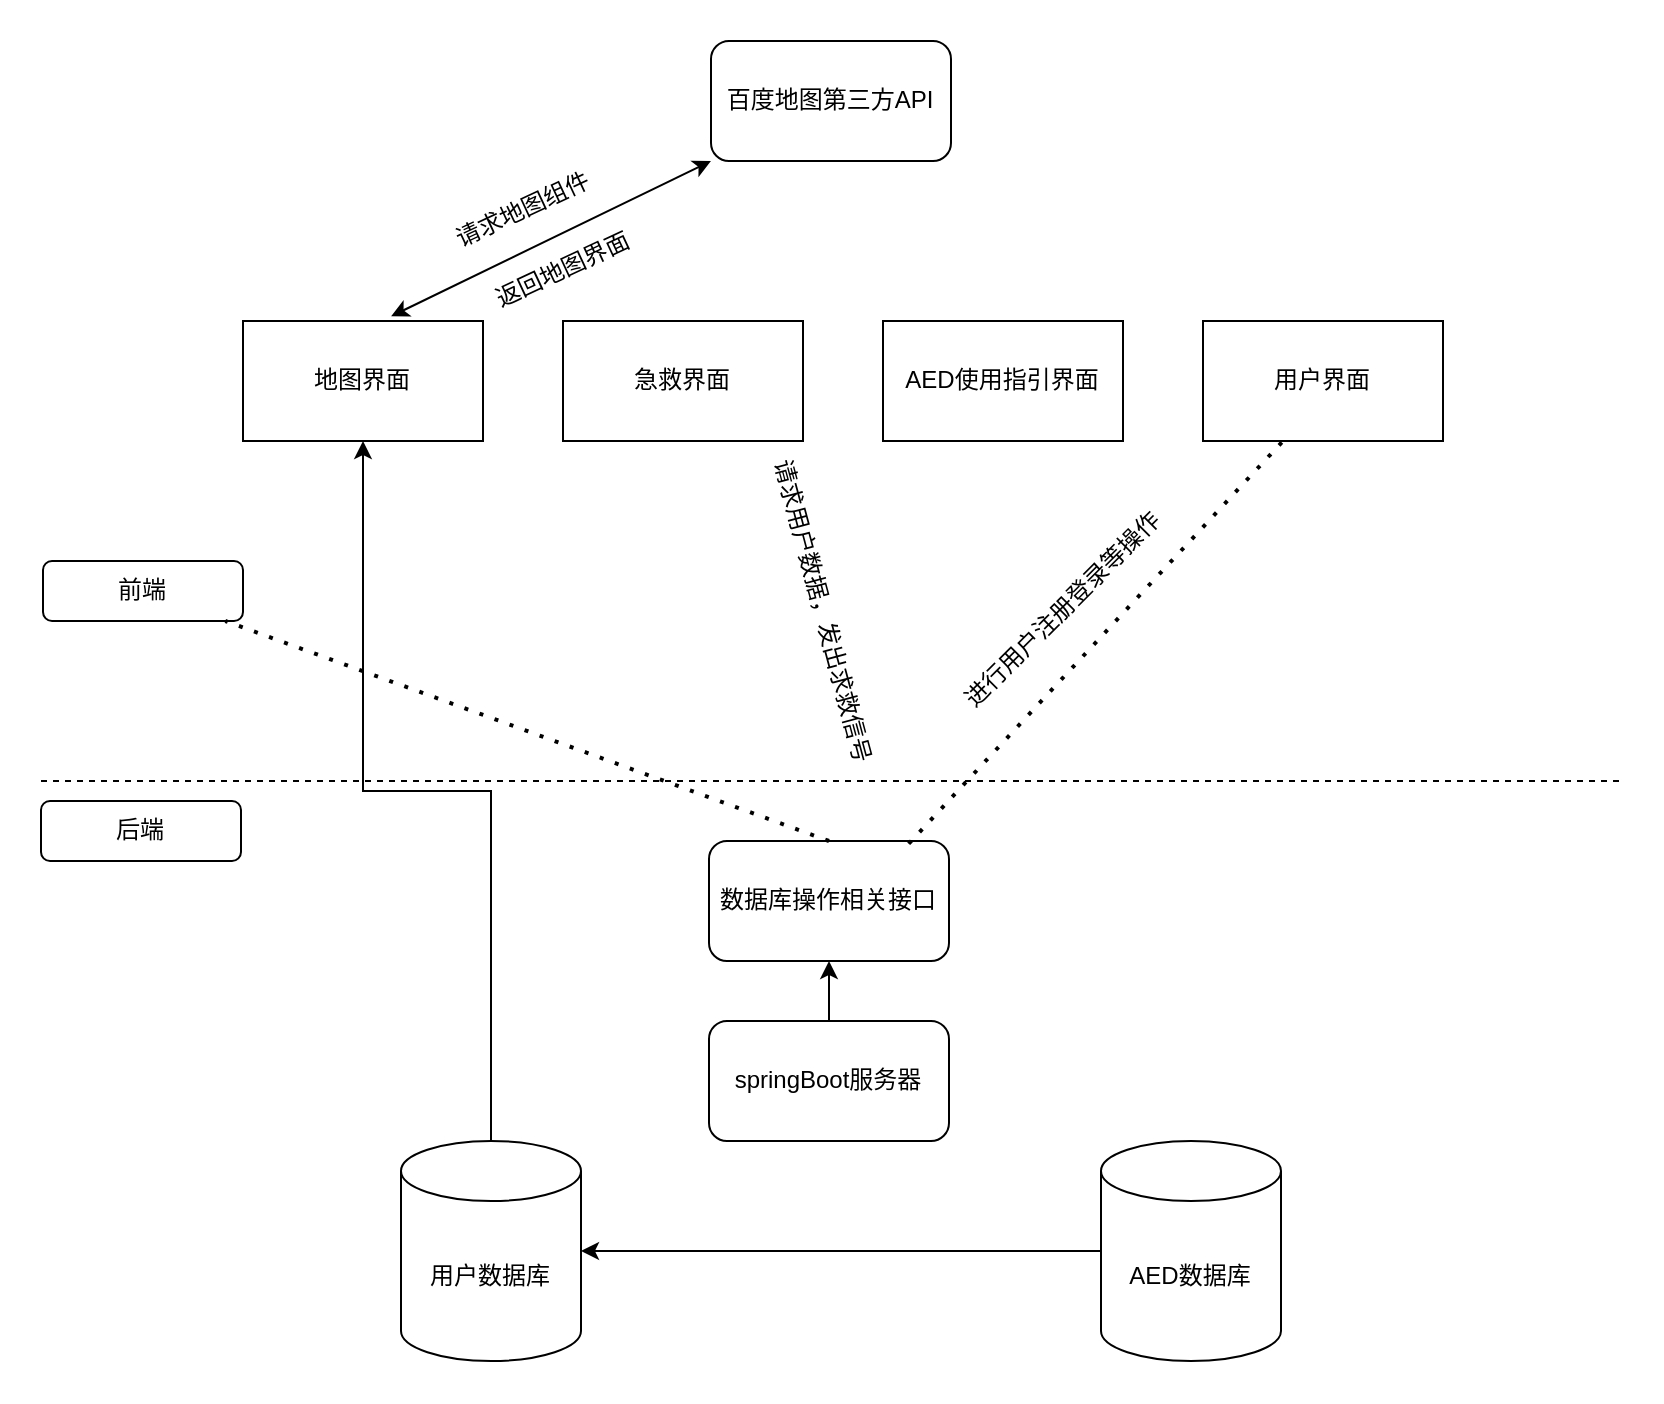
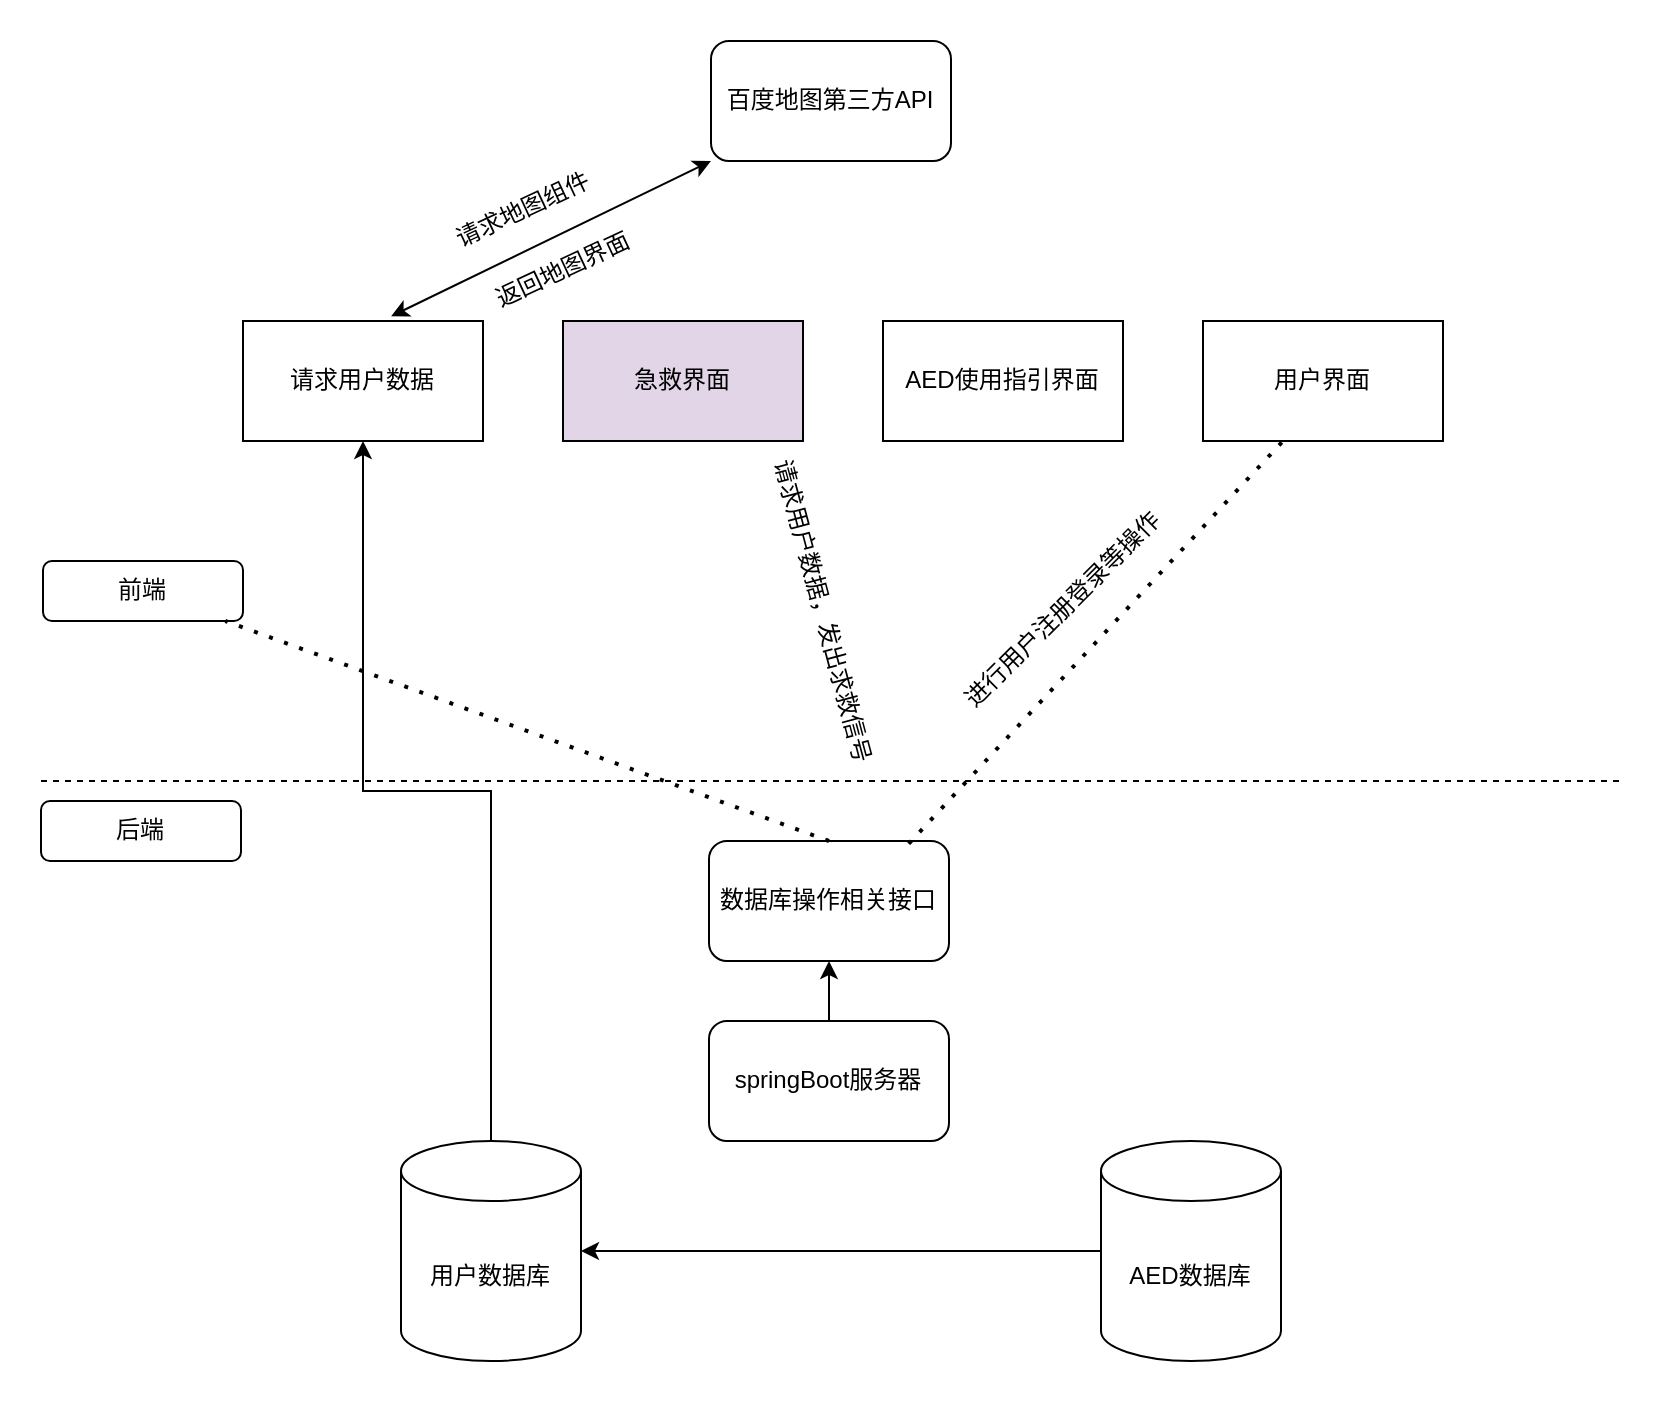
(363, 381) -> (363, 381)
(683, 381) -> (683, 381)
